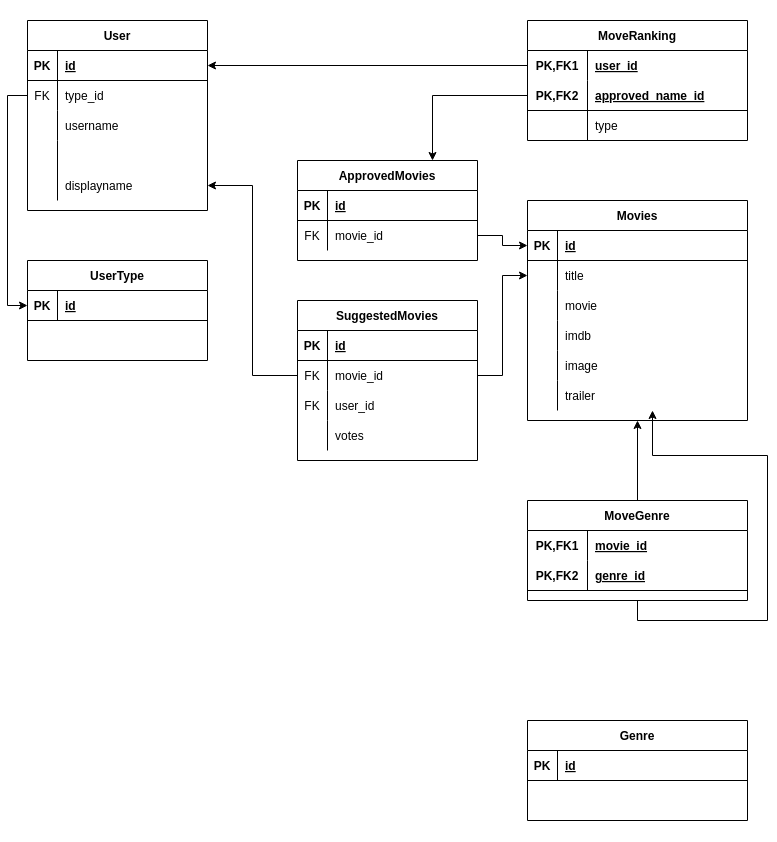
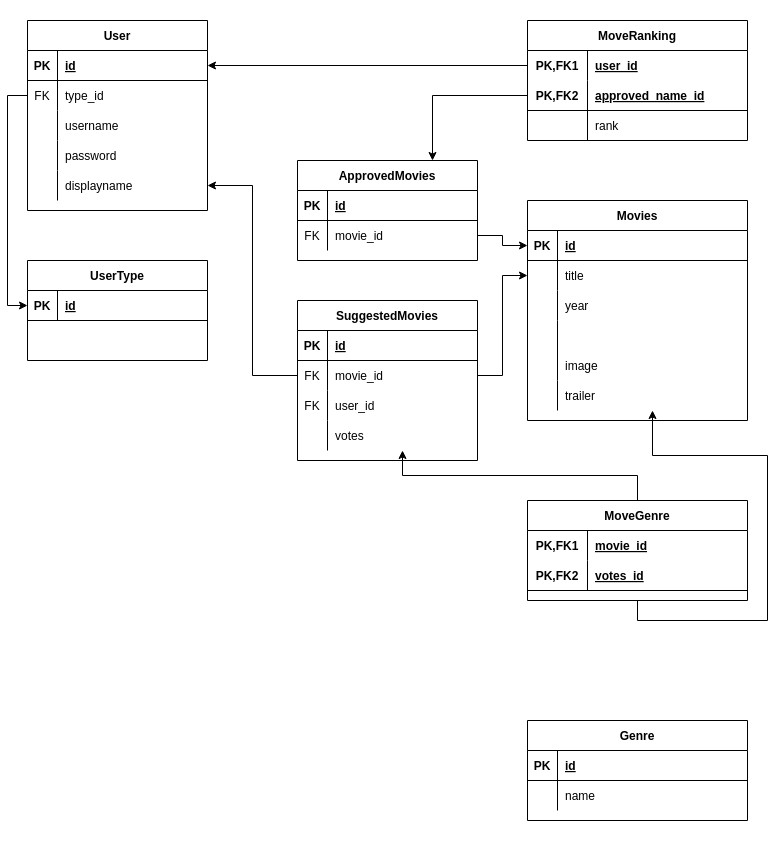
(608, 126) -> (608, 126)
none -> (133, 156)
(580, 306) -> (578, 306)
(653, 336) -> none
(638, 452) -> (512, 476)
(620, 576) -> (620, 576)
none -> (653, 796)
